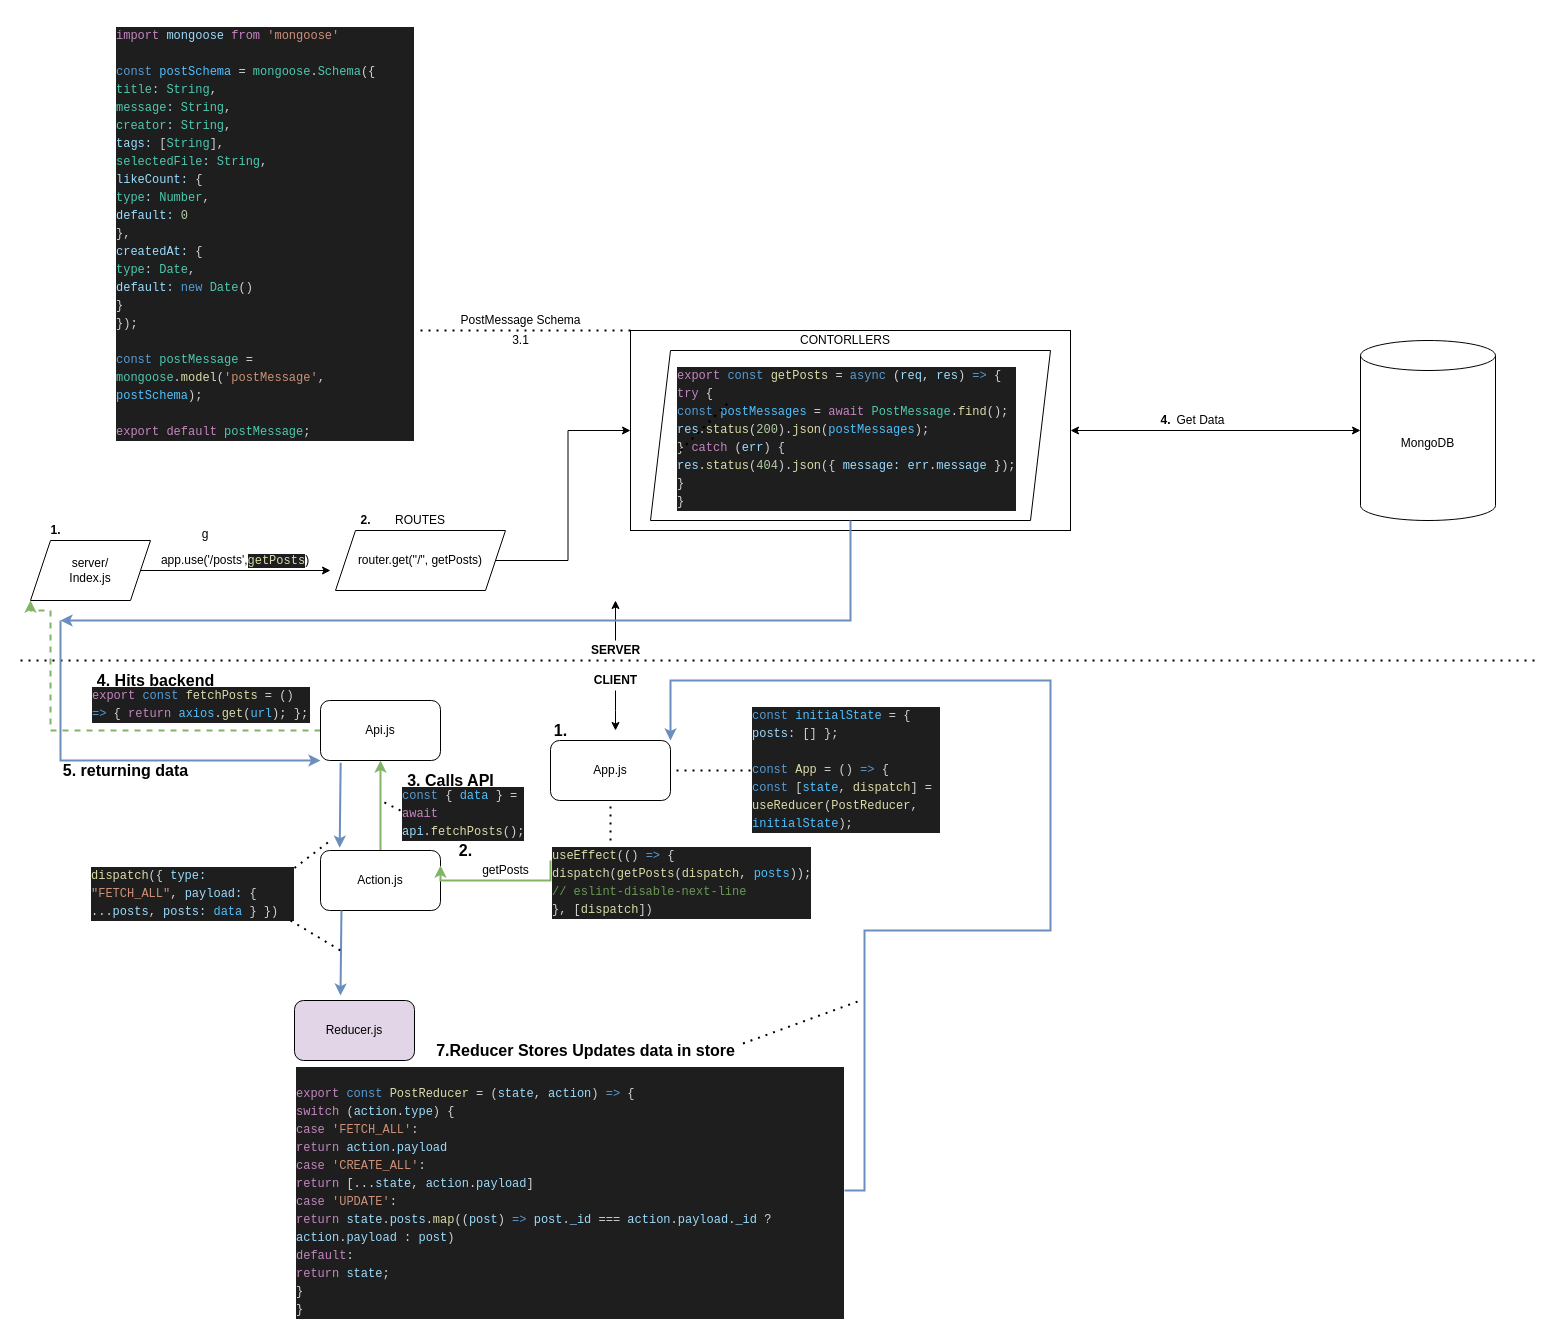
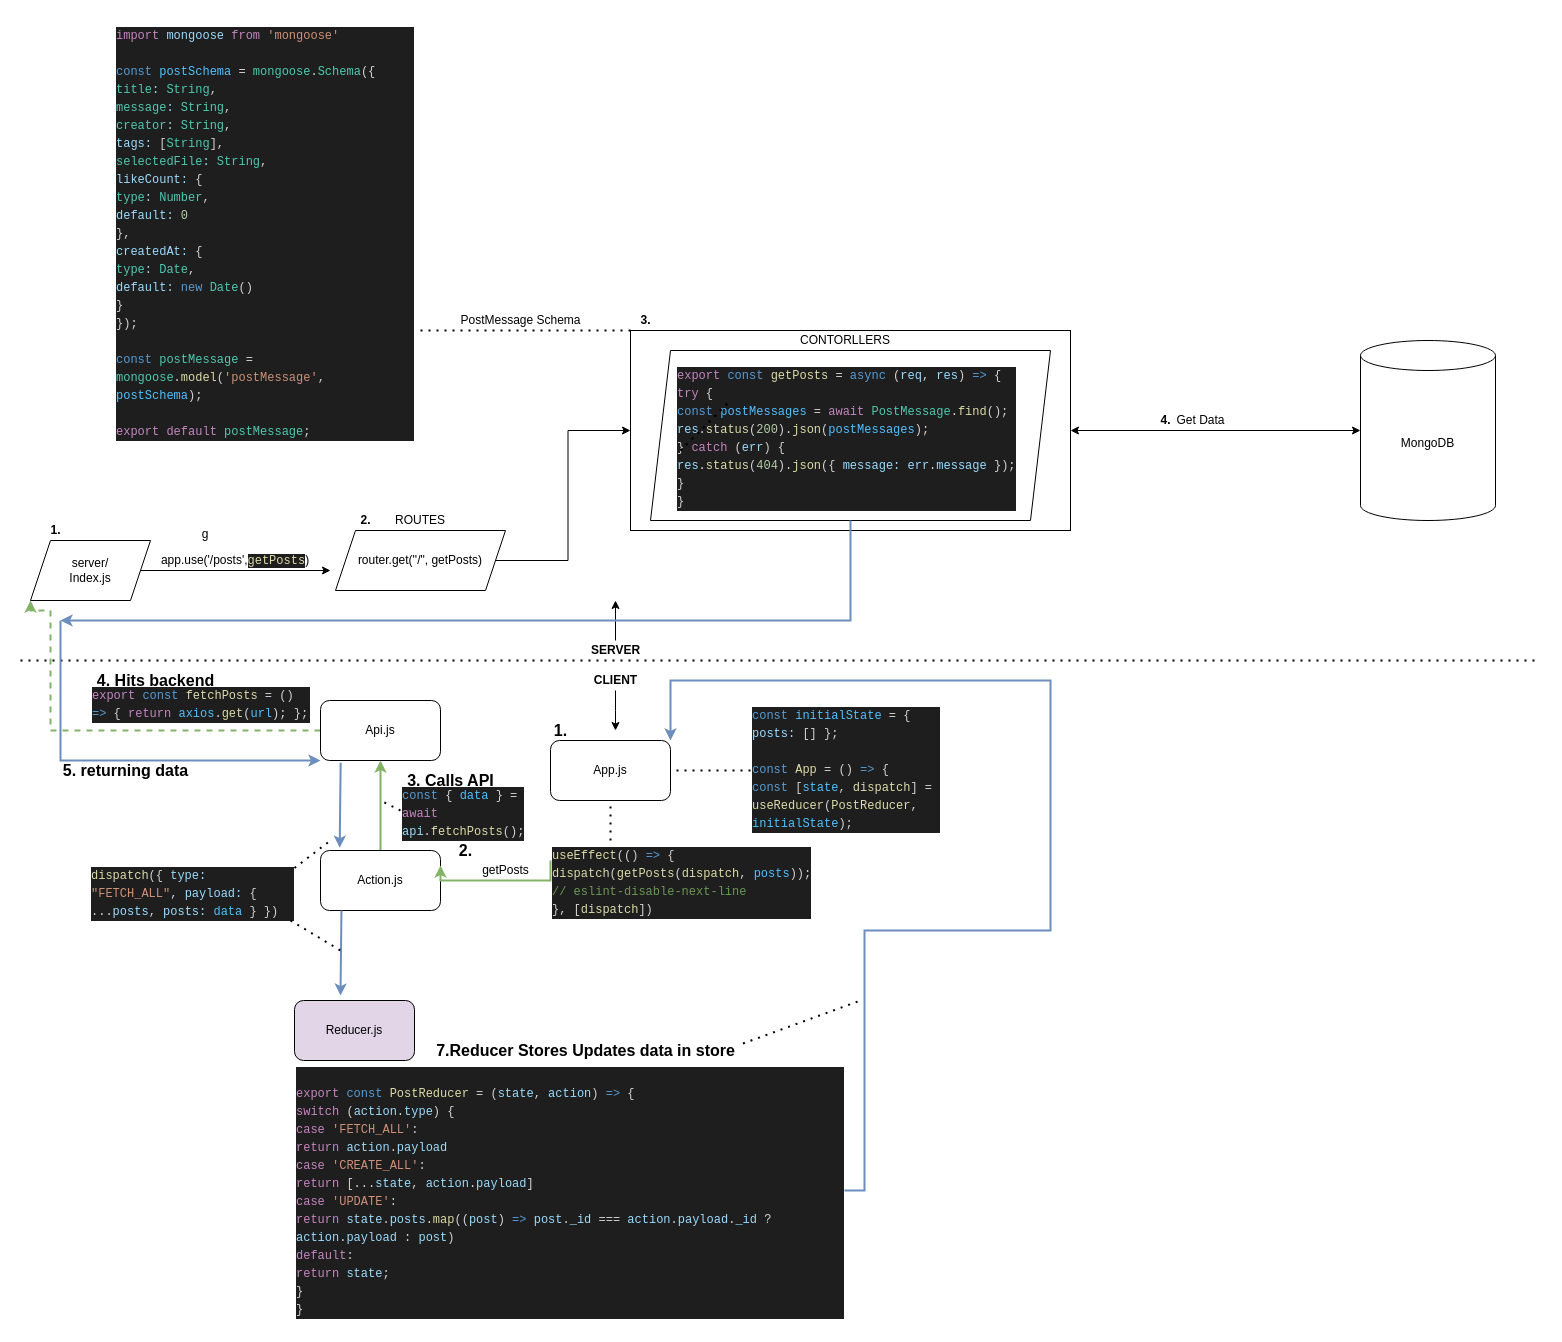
none -> (646, 321)
(521, 341) -> none
